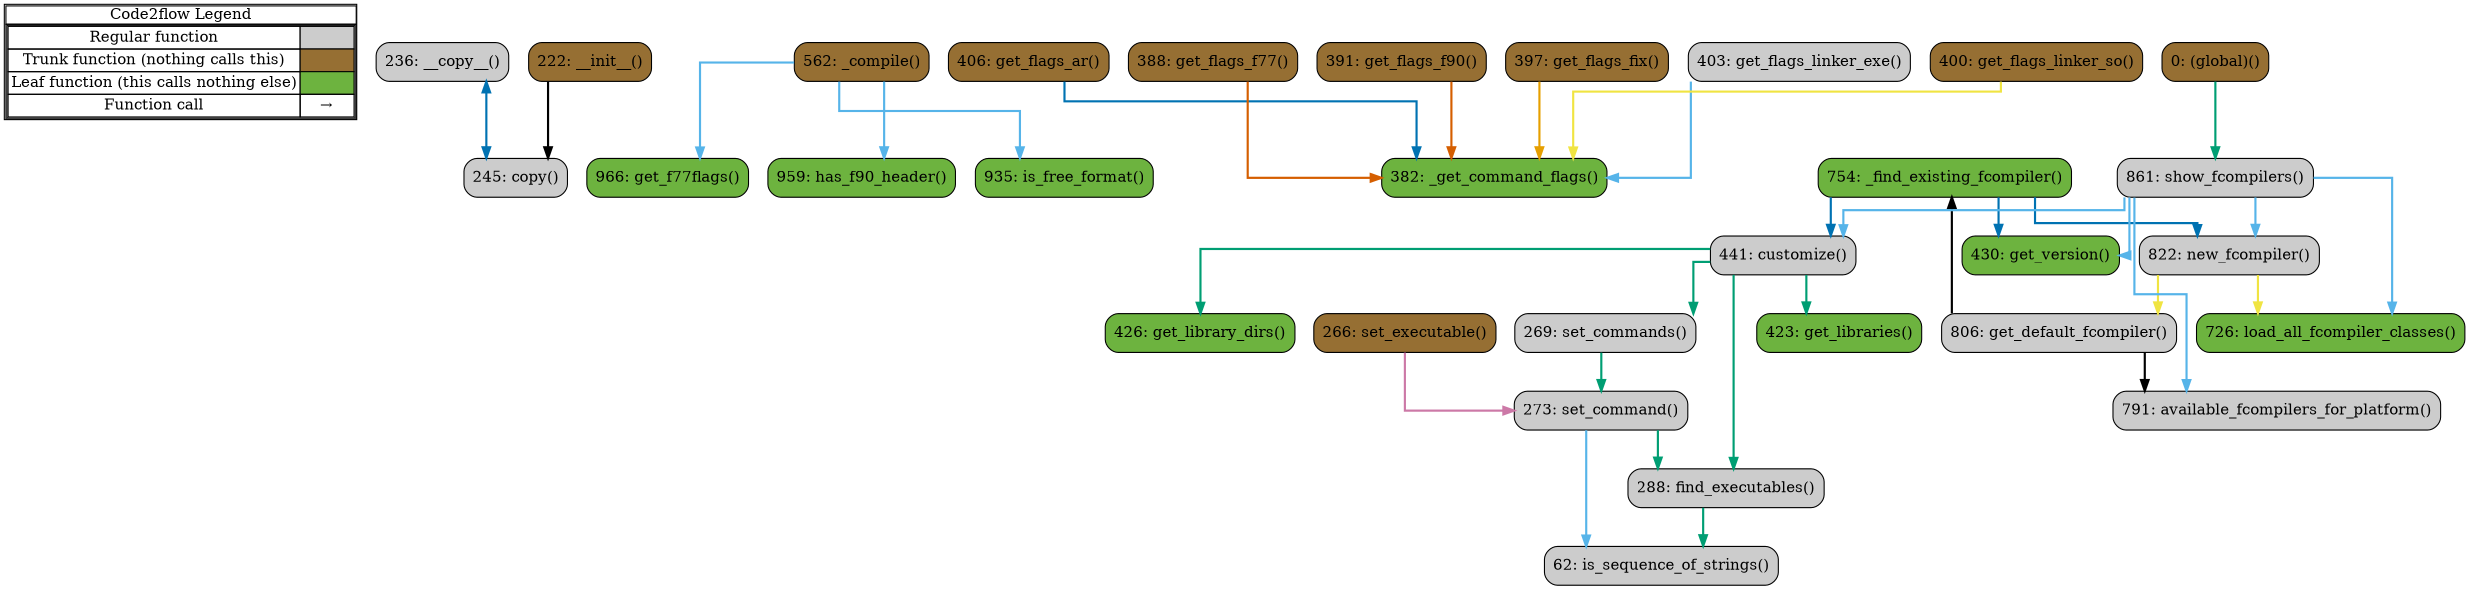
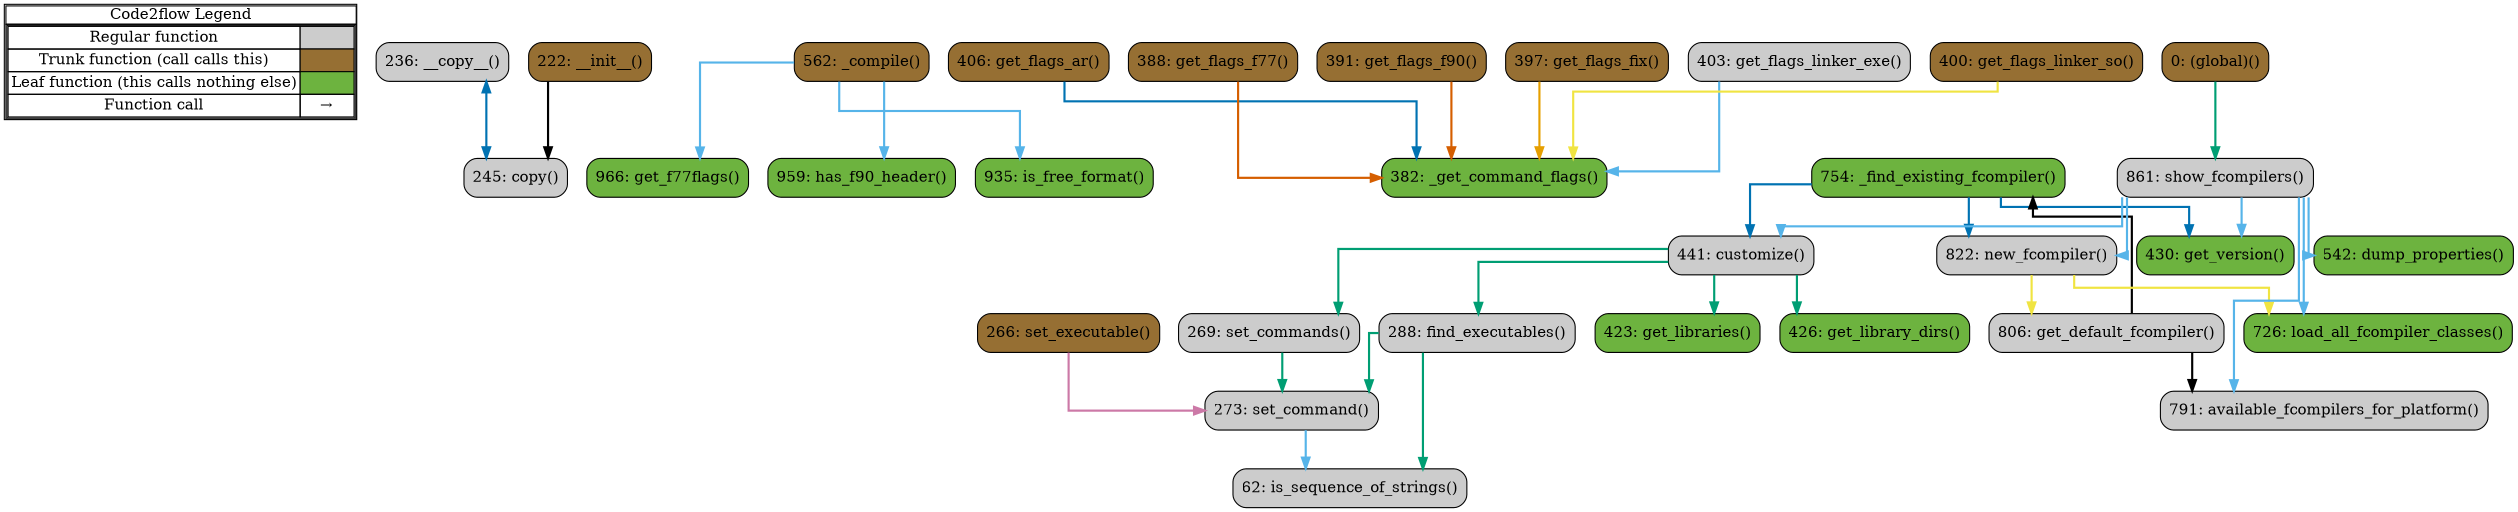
(154, 60) -> (154, 60)
none -> (2414, 255)
(1658, 444) -> (1369, 352)
